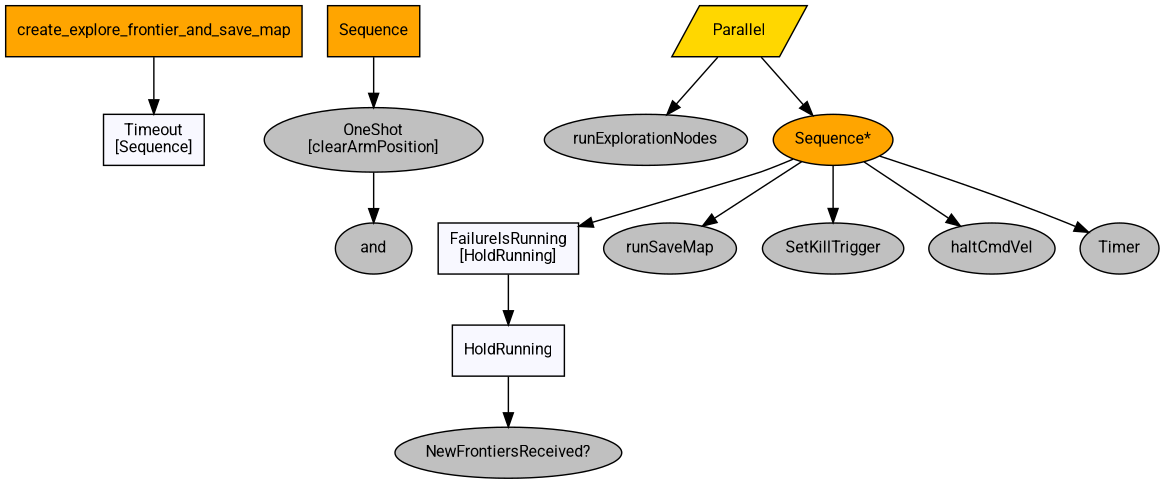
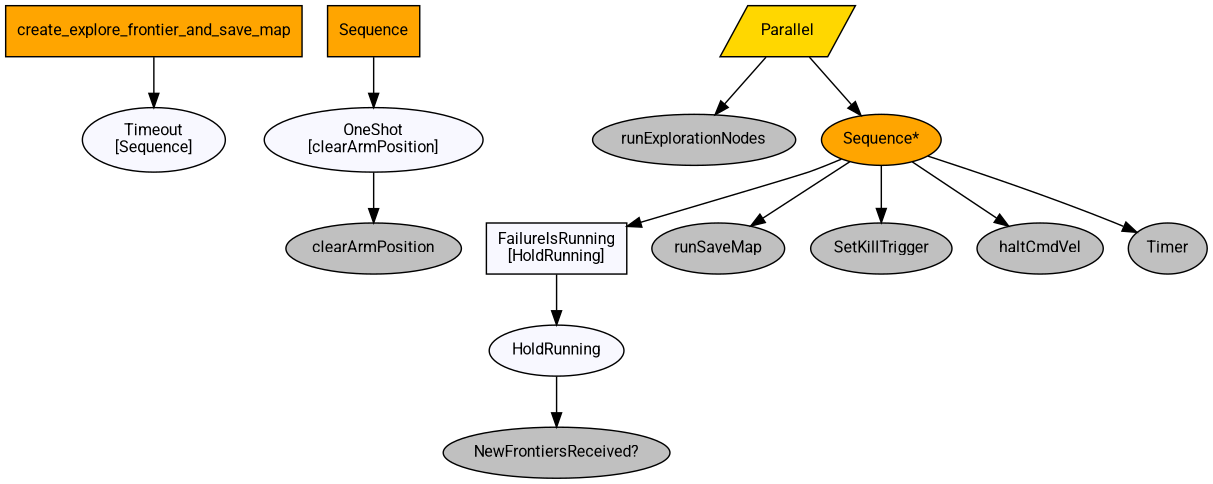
(154, 140) -> (154, 140)
(374, 140) -> (374, 140)
(374, 249) -> (374, 249)
(508, 351) -> (557, 351)
